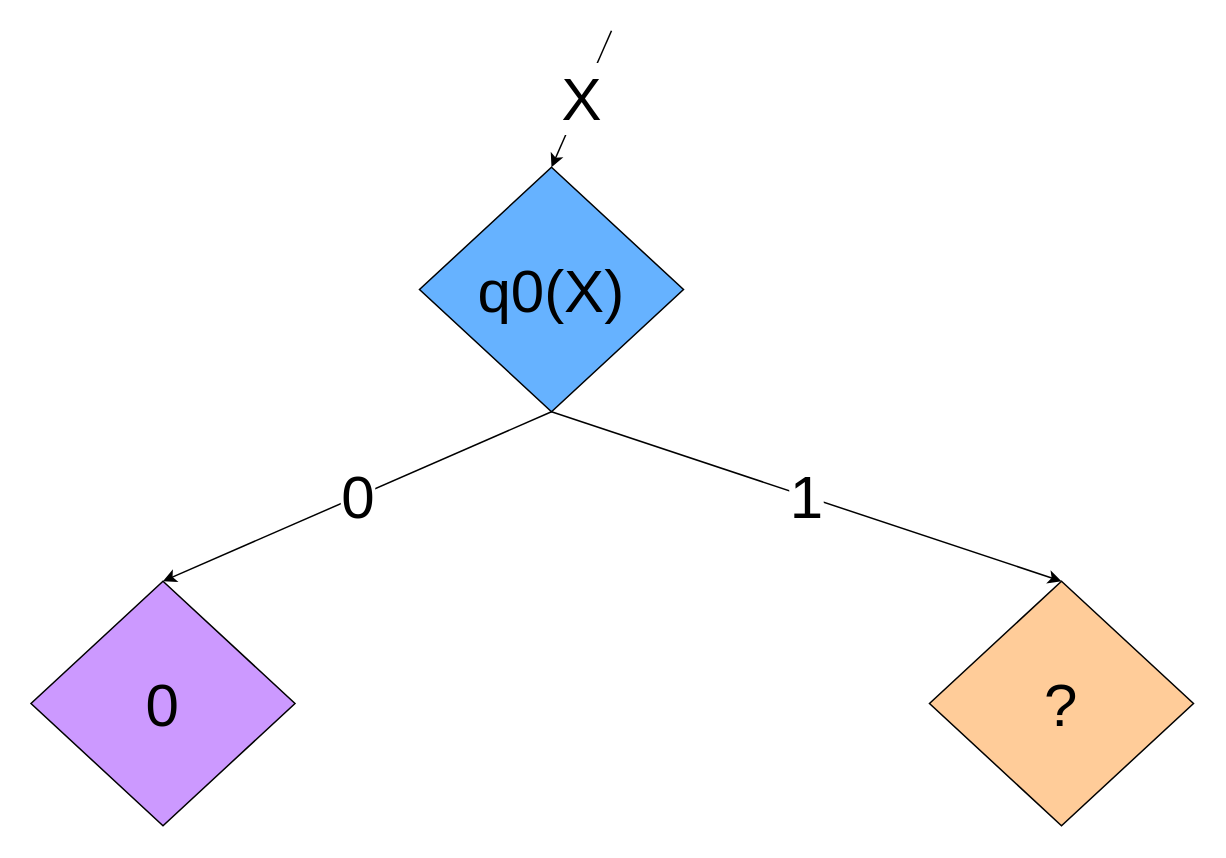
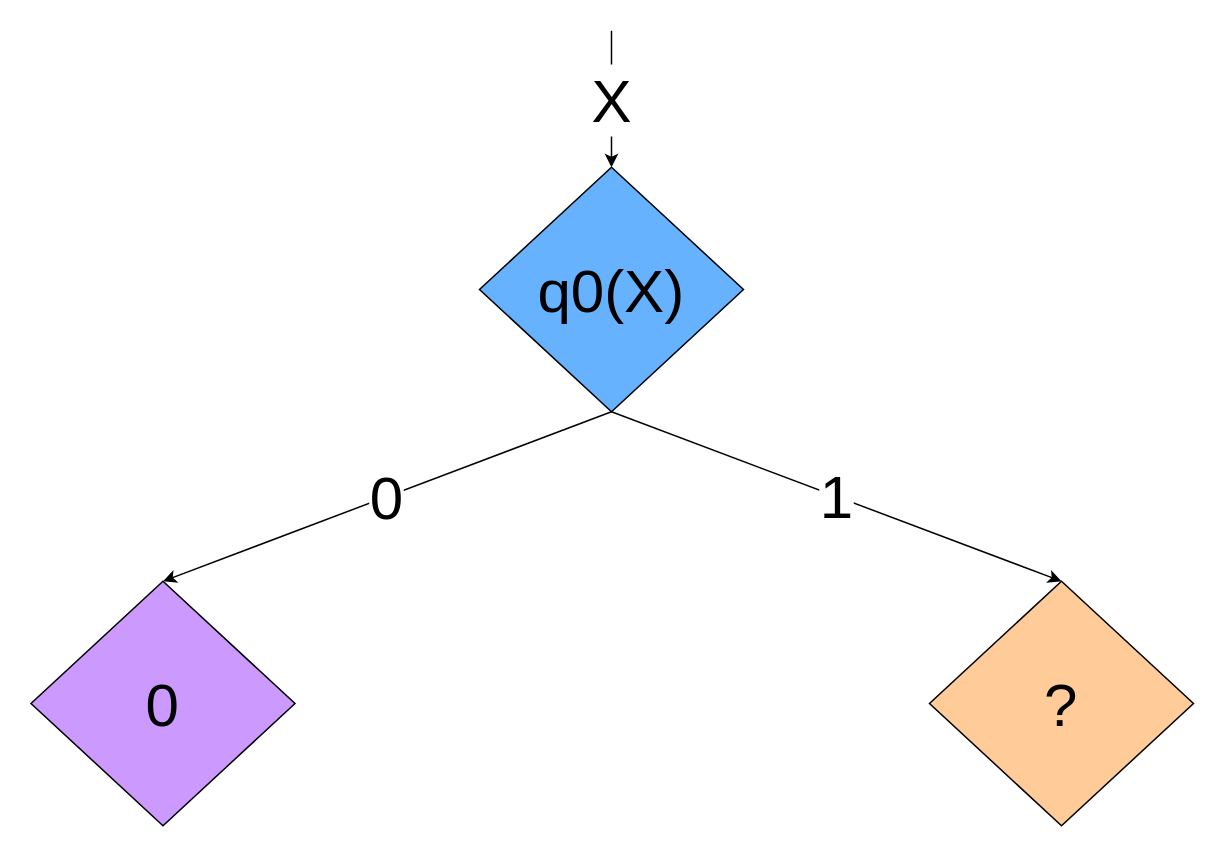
(551, 290) -> (611, 290)
